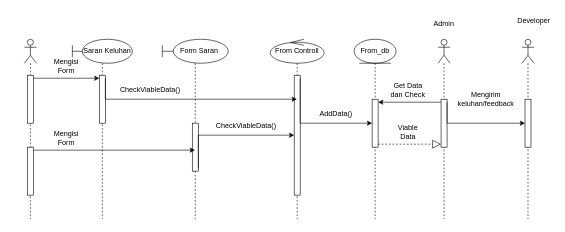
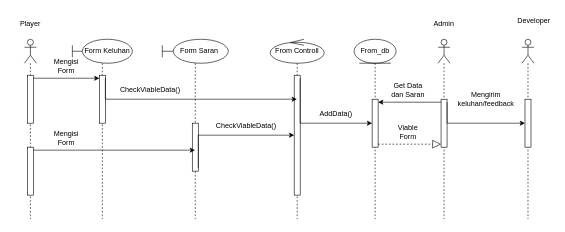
none -> (30, 24)
(102, 51) -> (102, 51)
(408, 90) -> (408, 90)
(408, 132) -> (408, 132)
